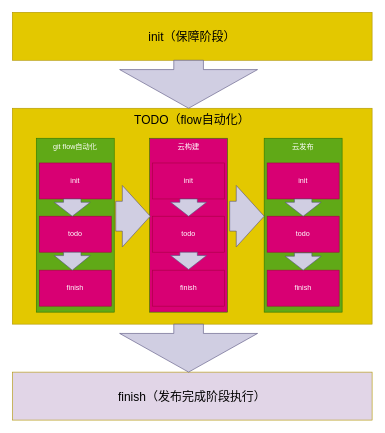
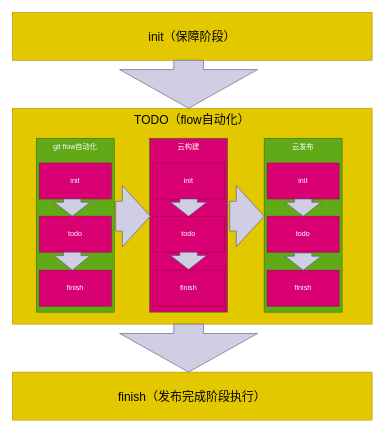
(192, 396) -> (192, 396)
